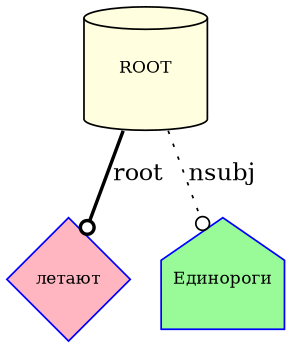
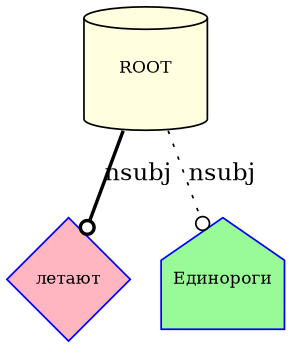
(139, 174) -> (139, 174)
